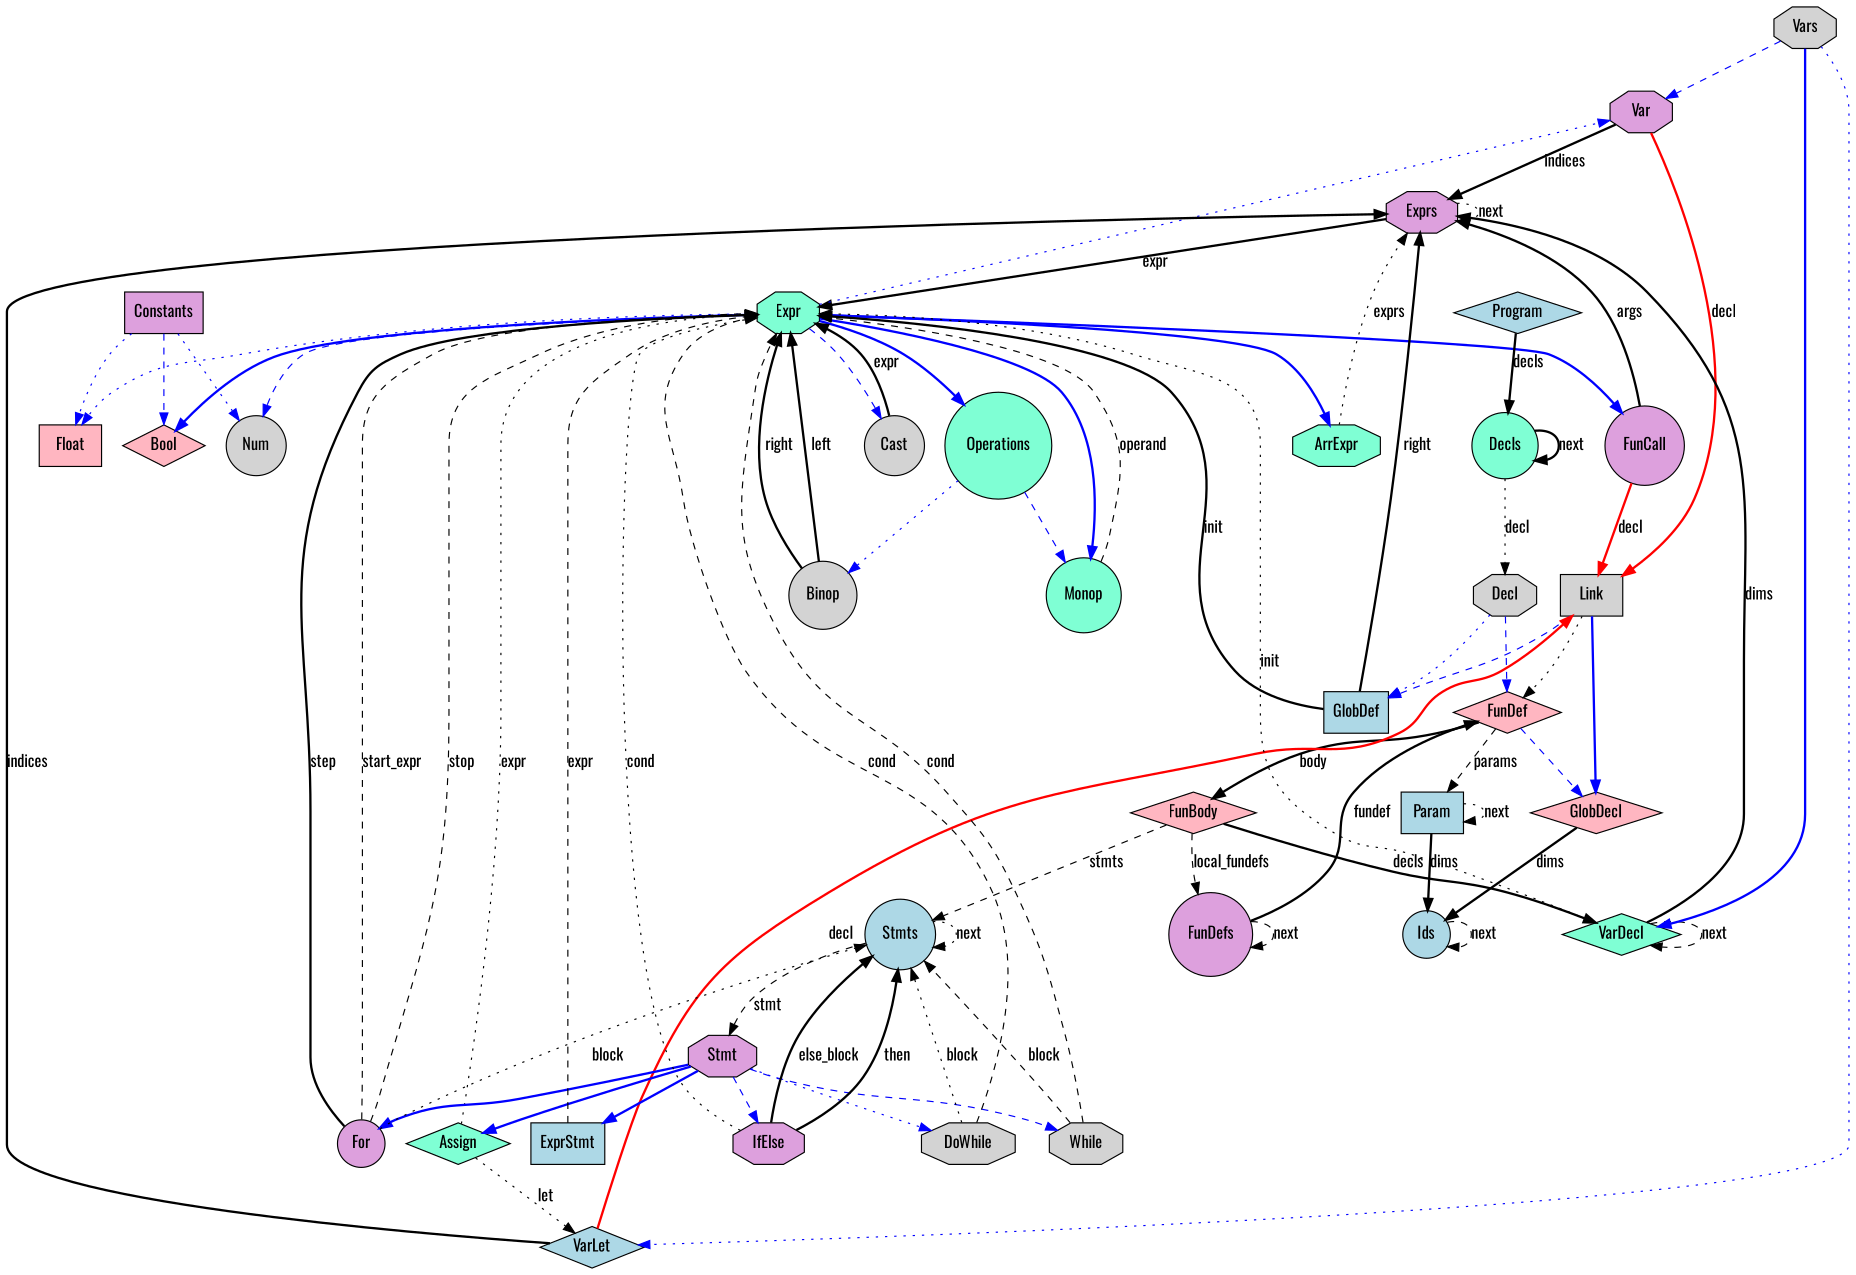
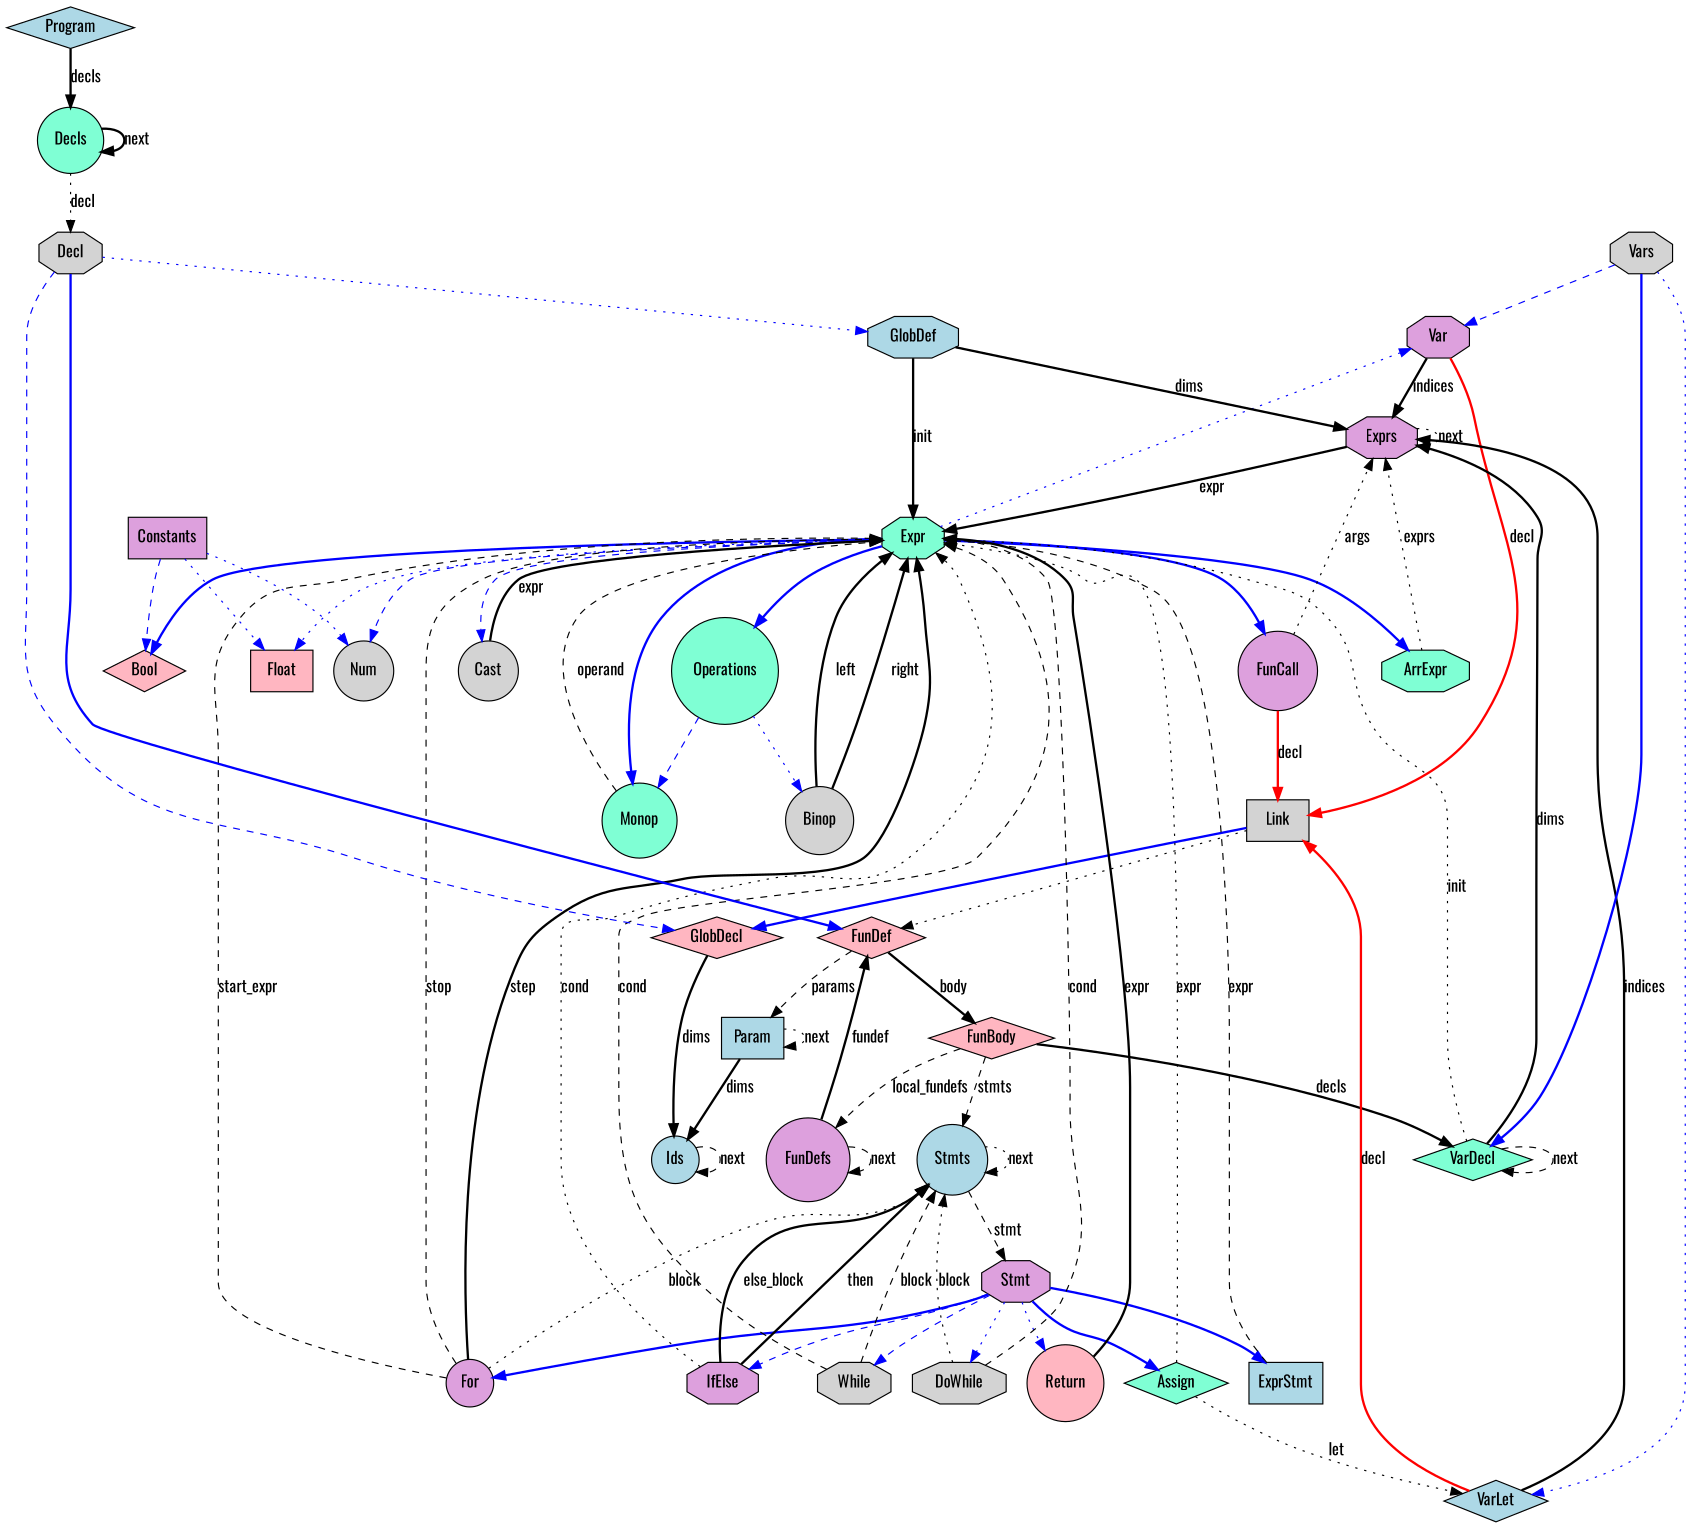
(1586, 286) -> (1331, 552)
(1418, 446) -> (1189, 387)
(1506, 647) -> (239, 769)
(1488, 662) -> none
(1356, 712) -> (913, 337)
(1547, 758) -> (123, 788)
none -> (1065, 1383)
